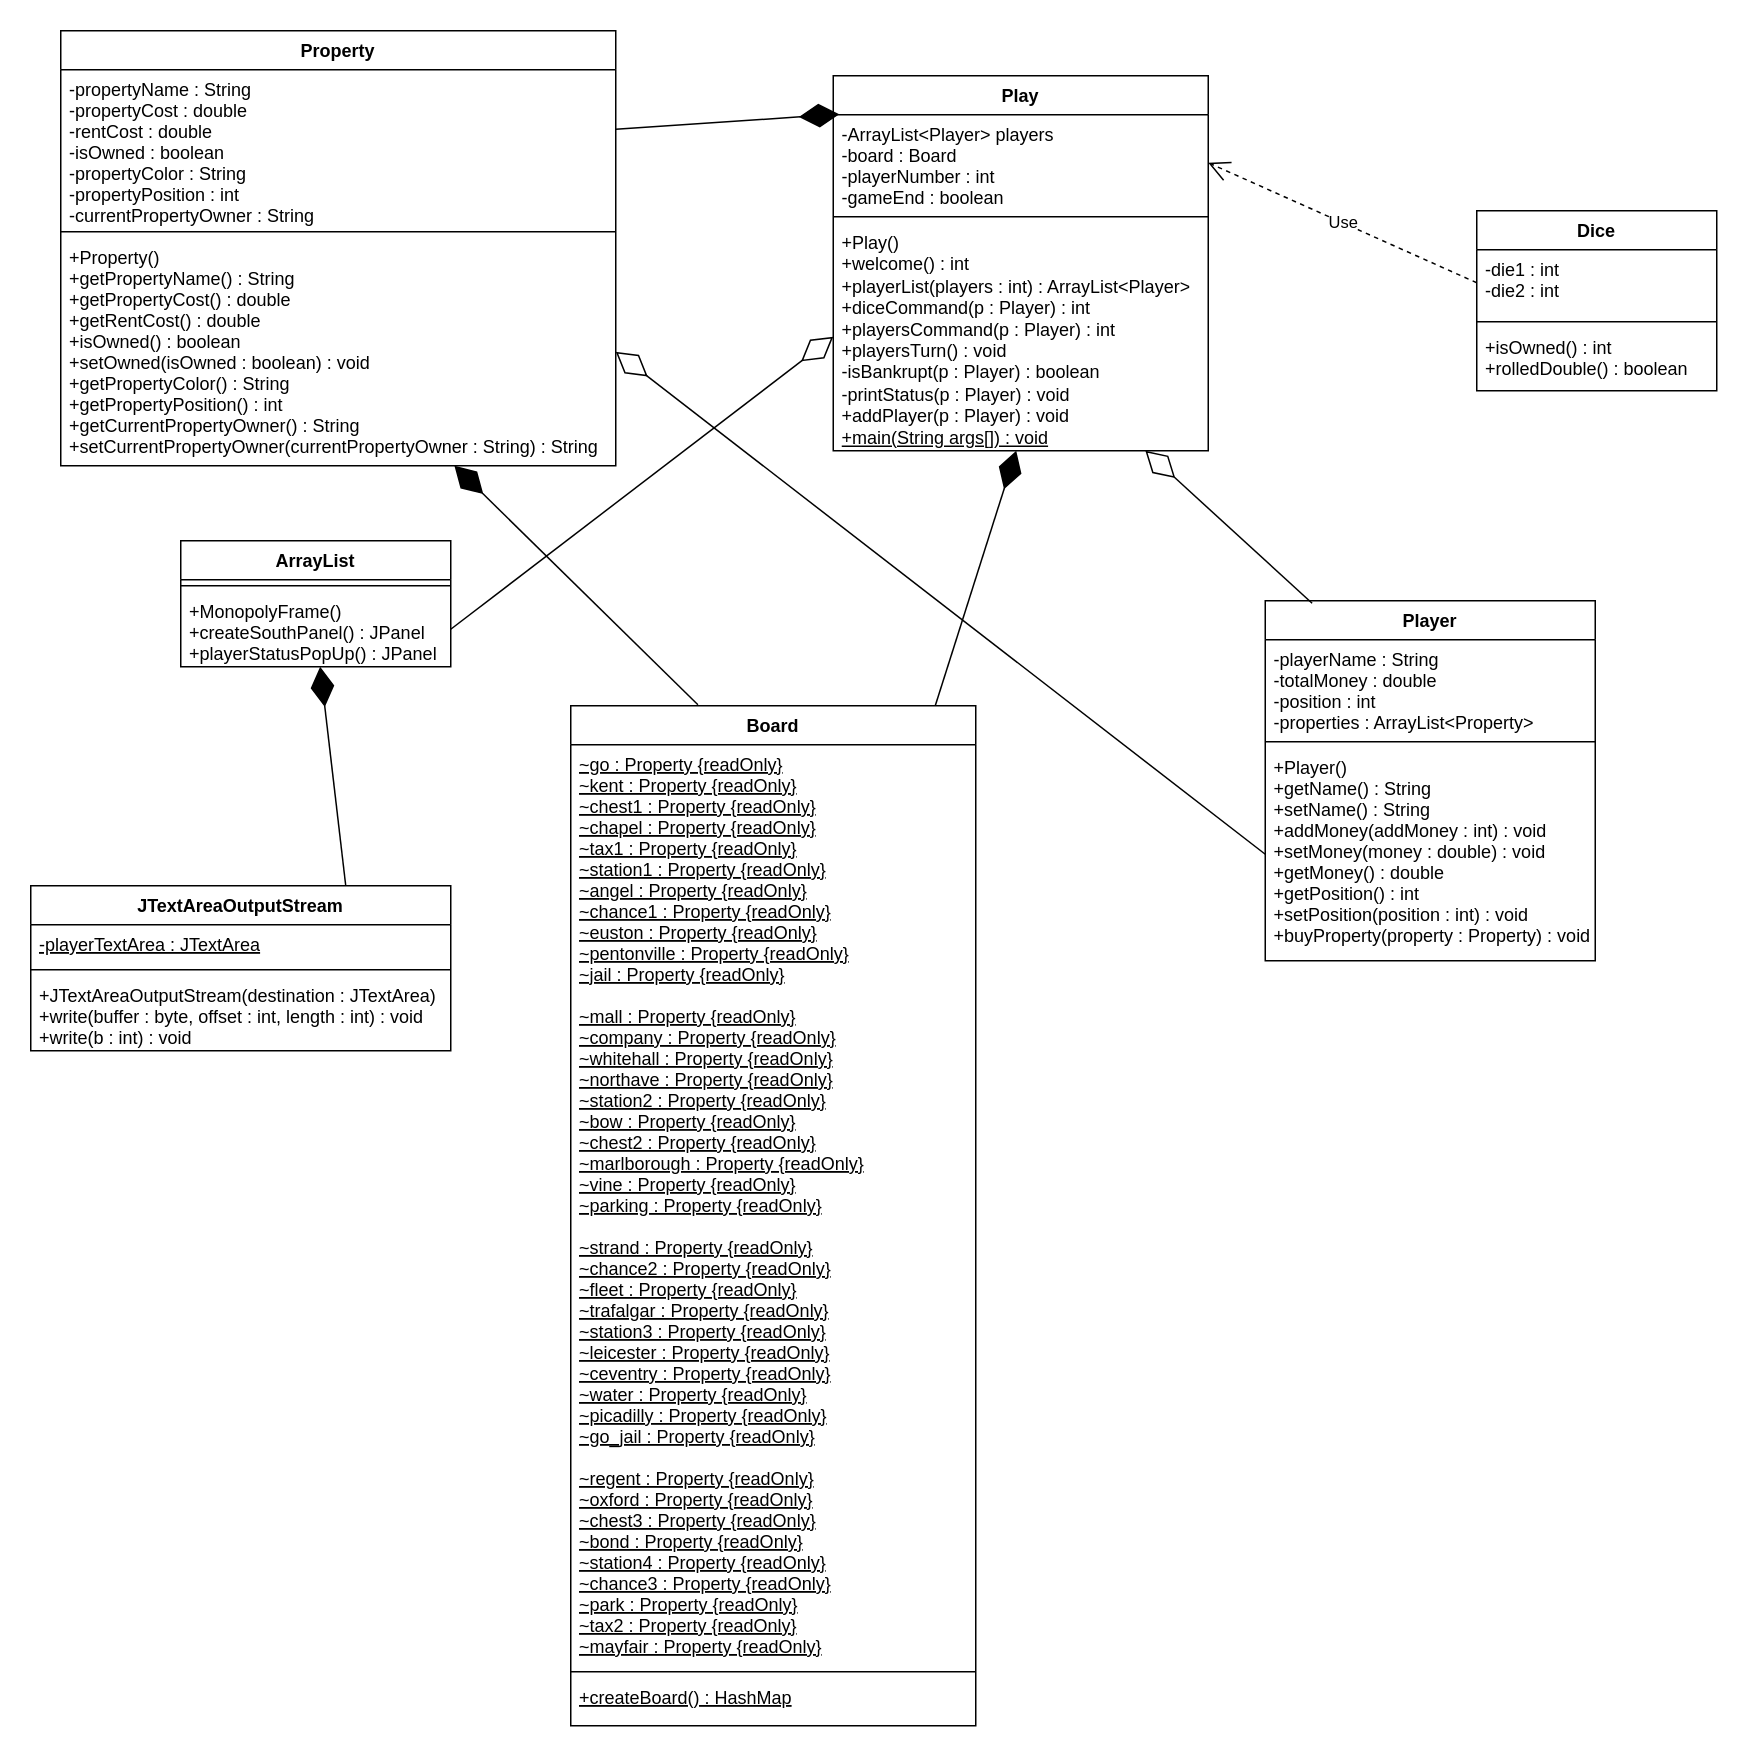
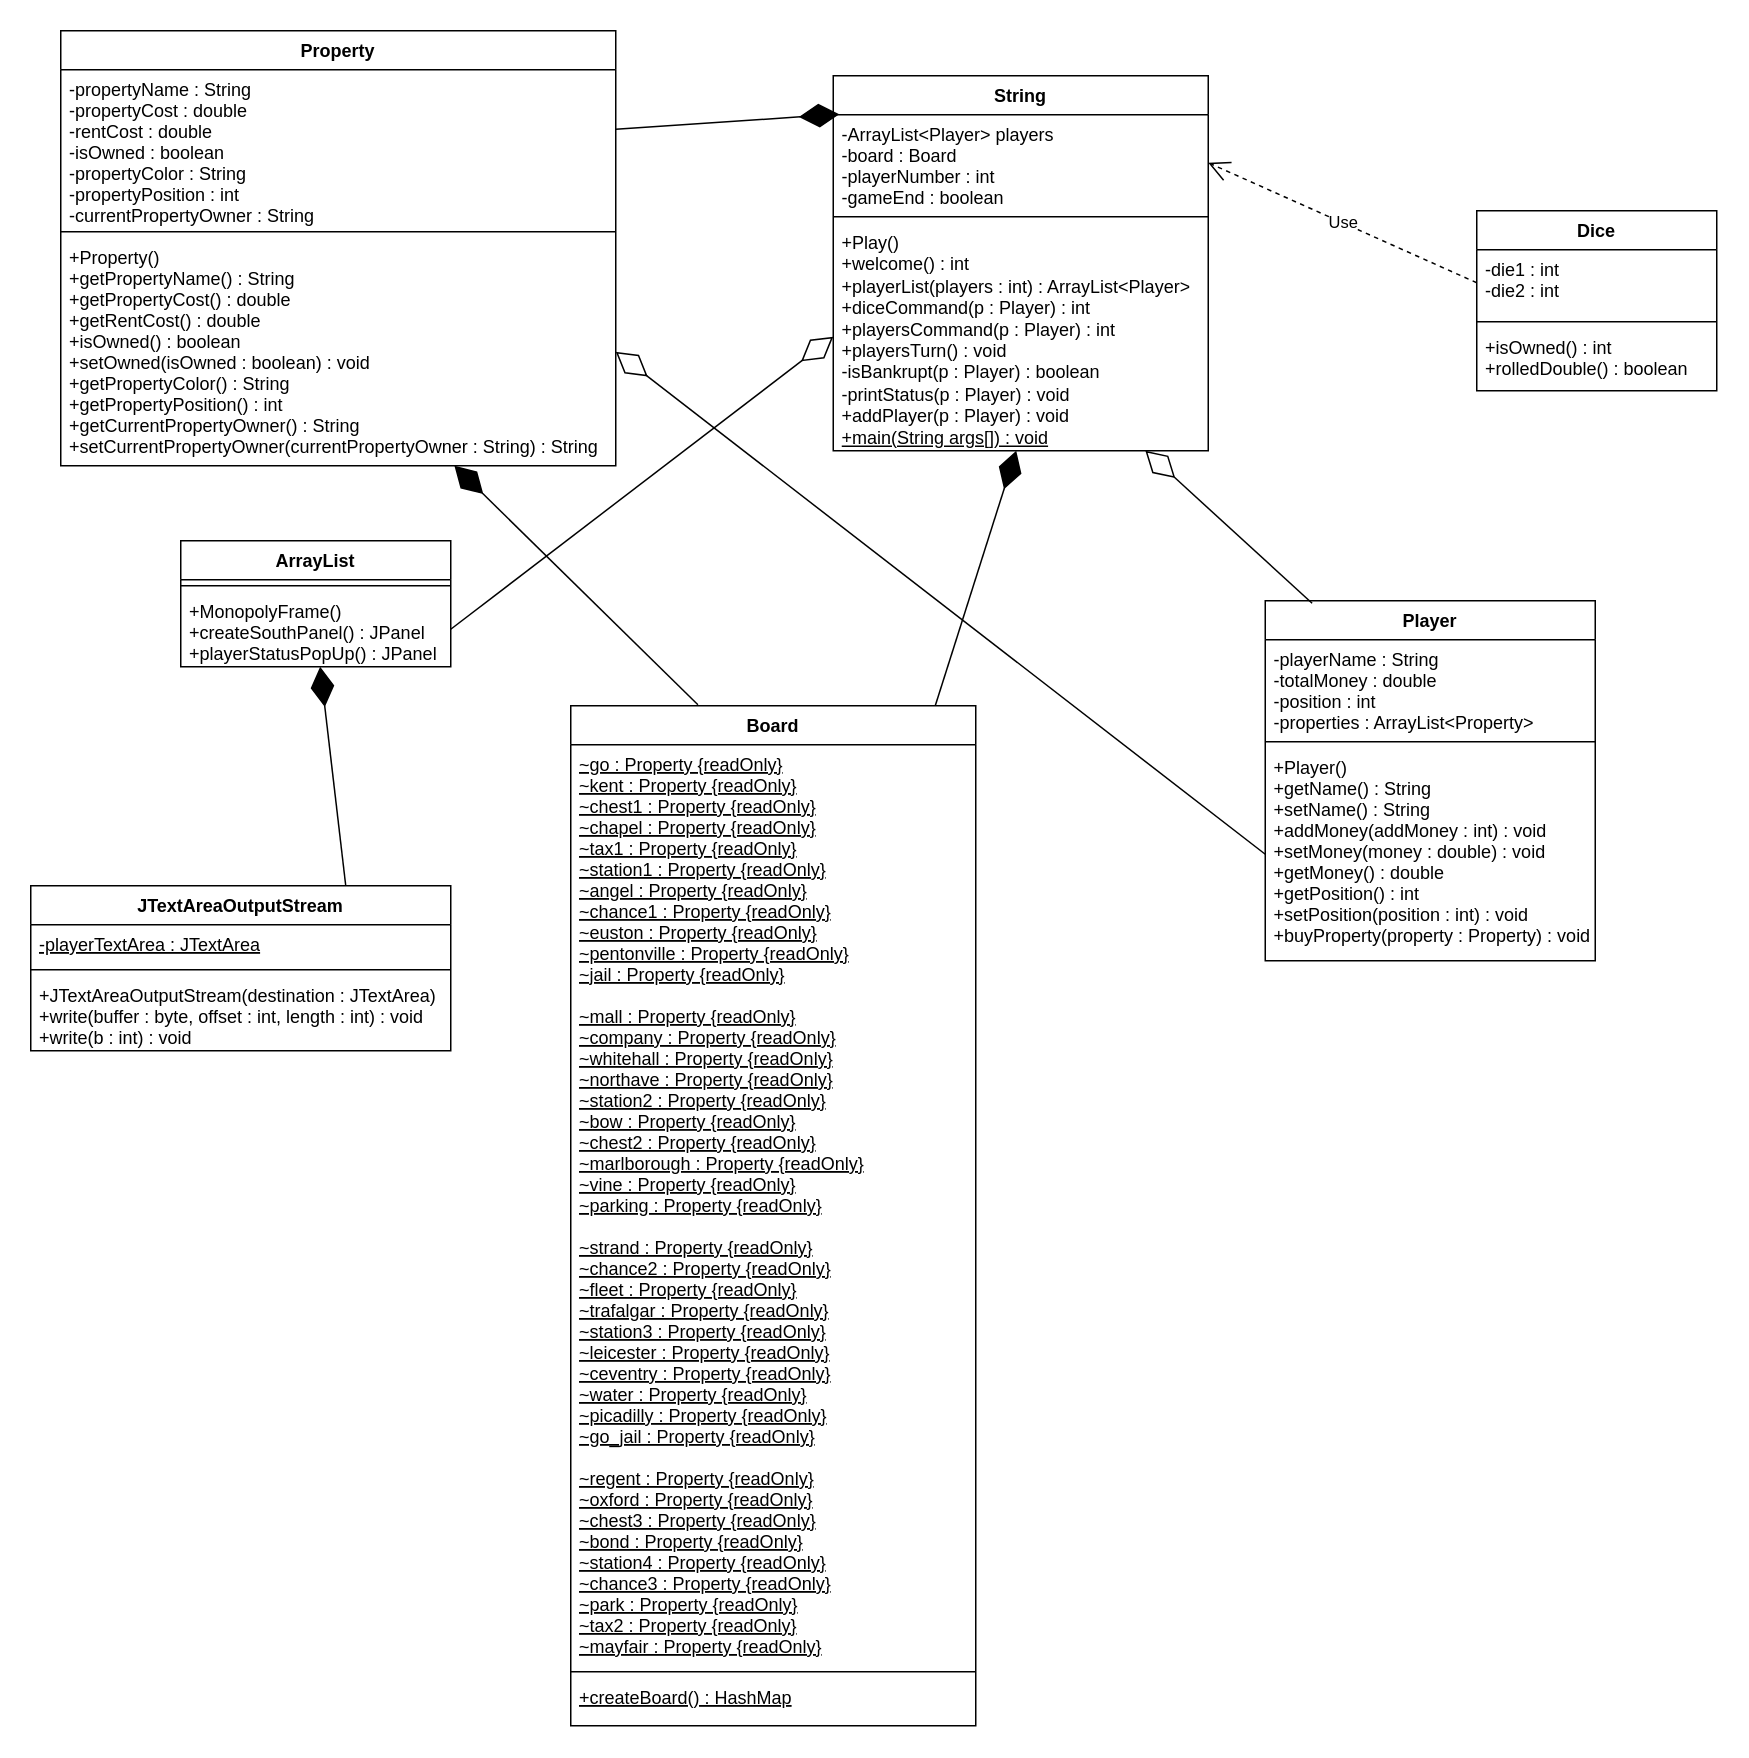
(1020, 96) -> (1020, 96)
